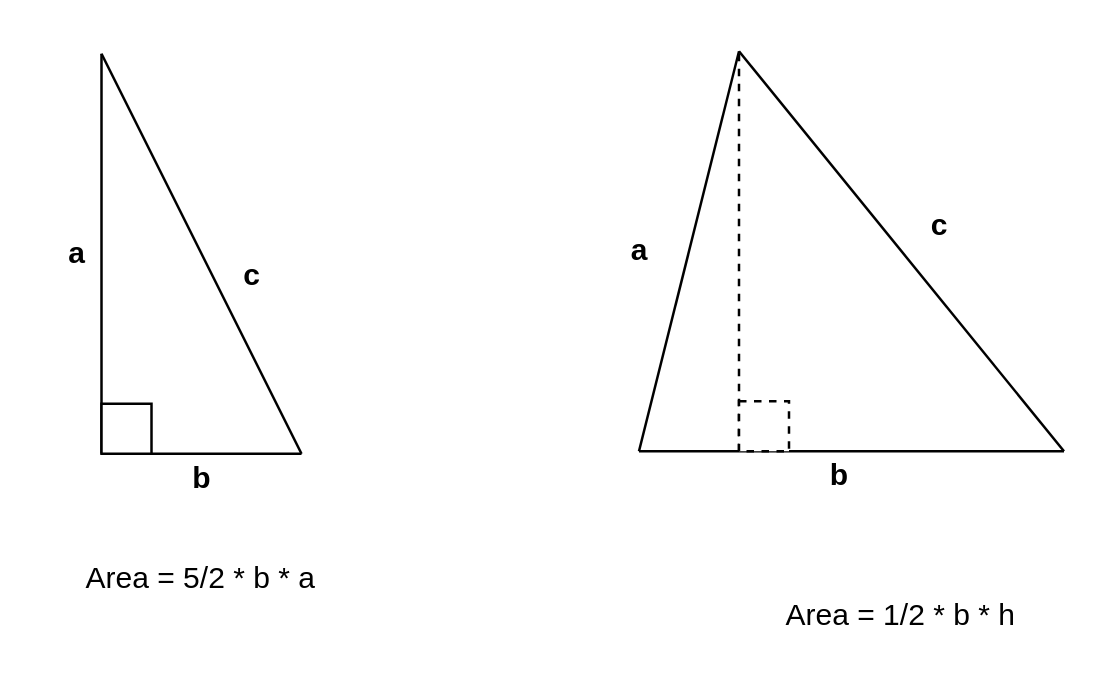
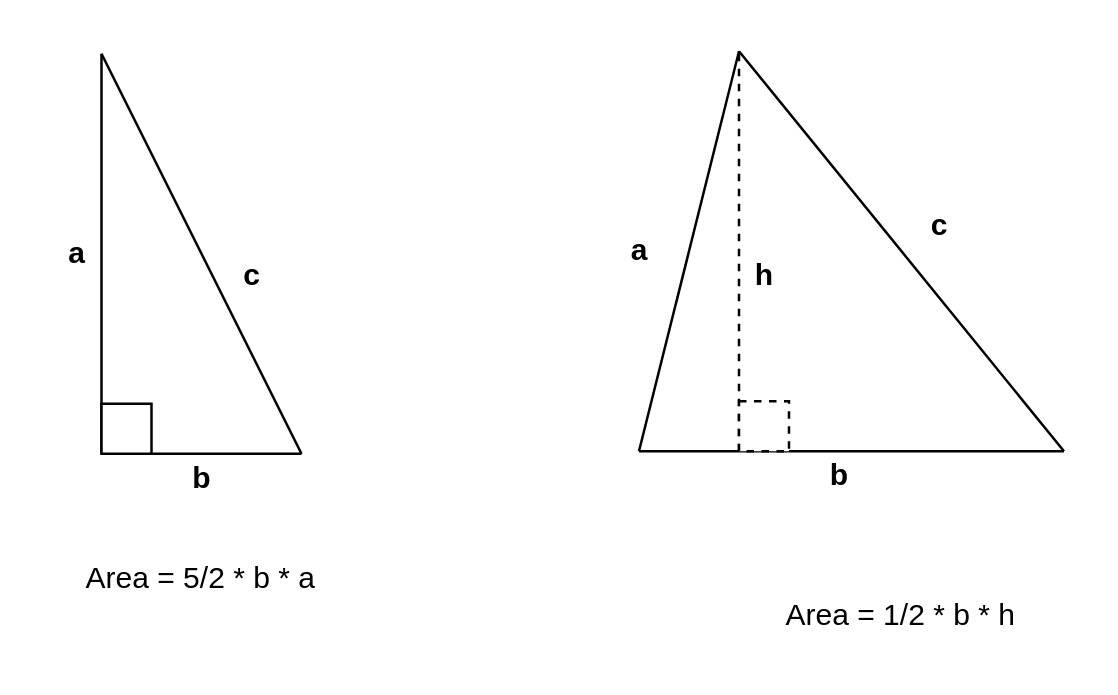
none -> (764, 276)
